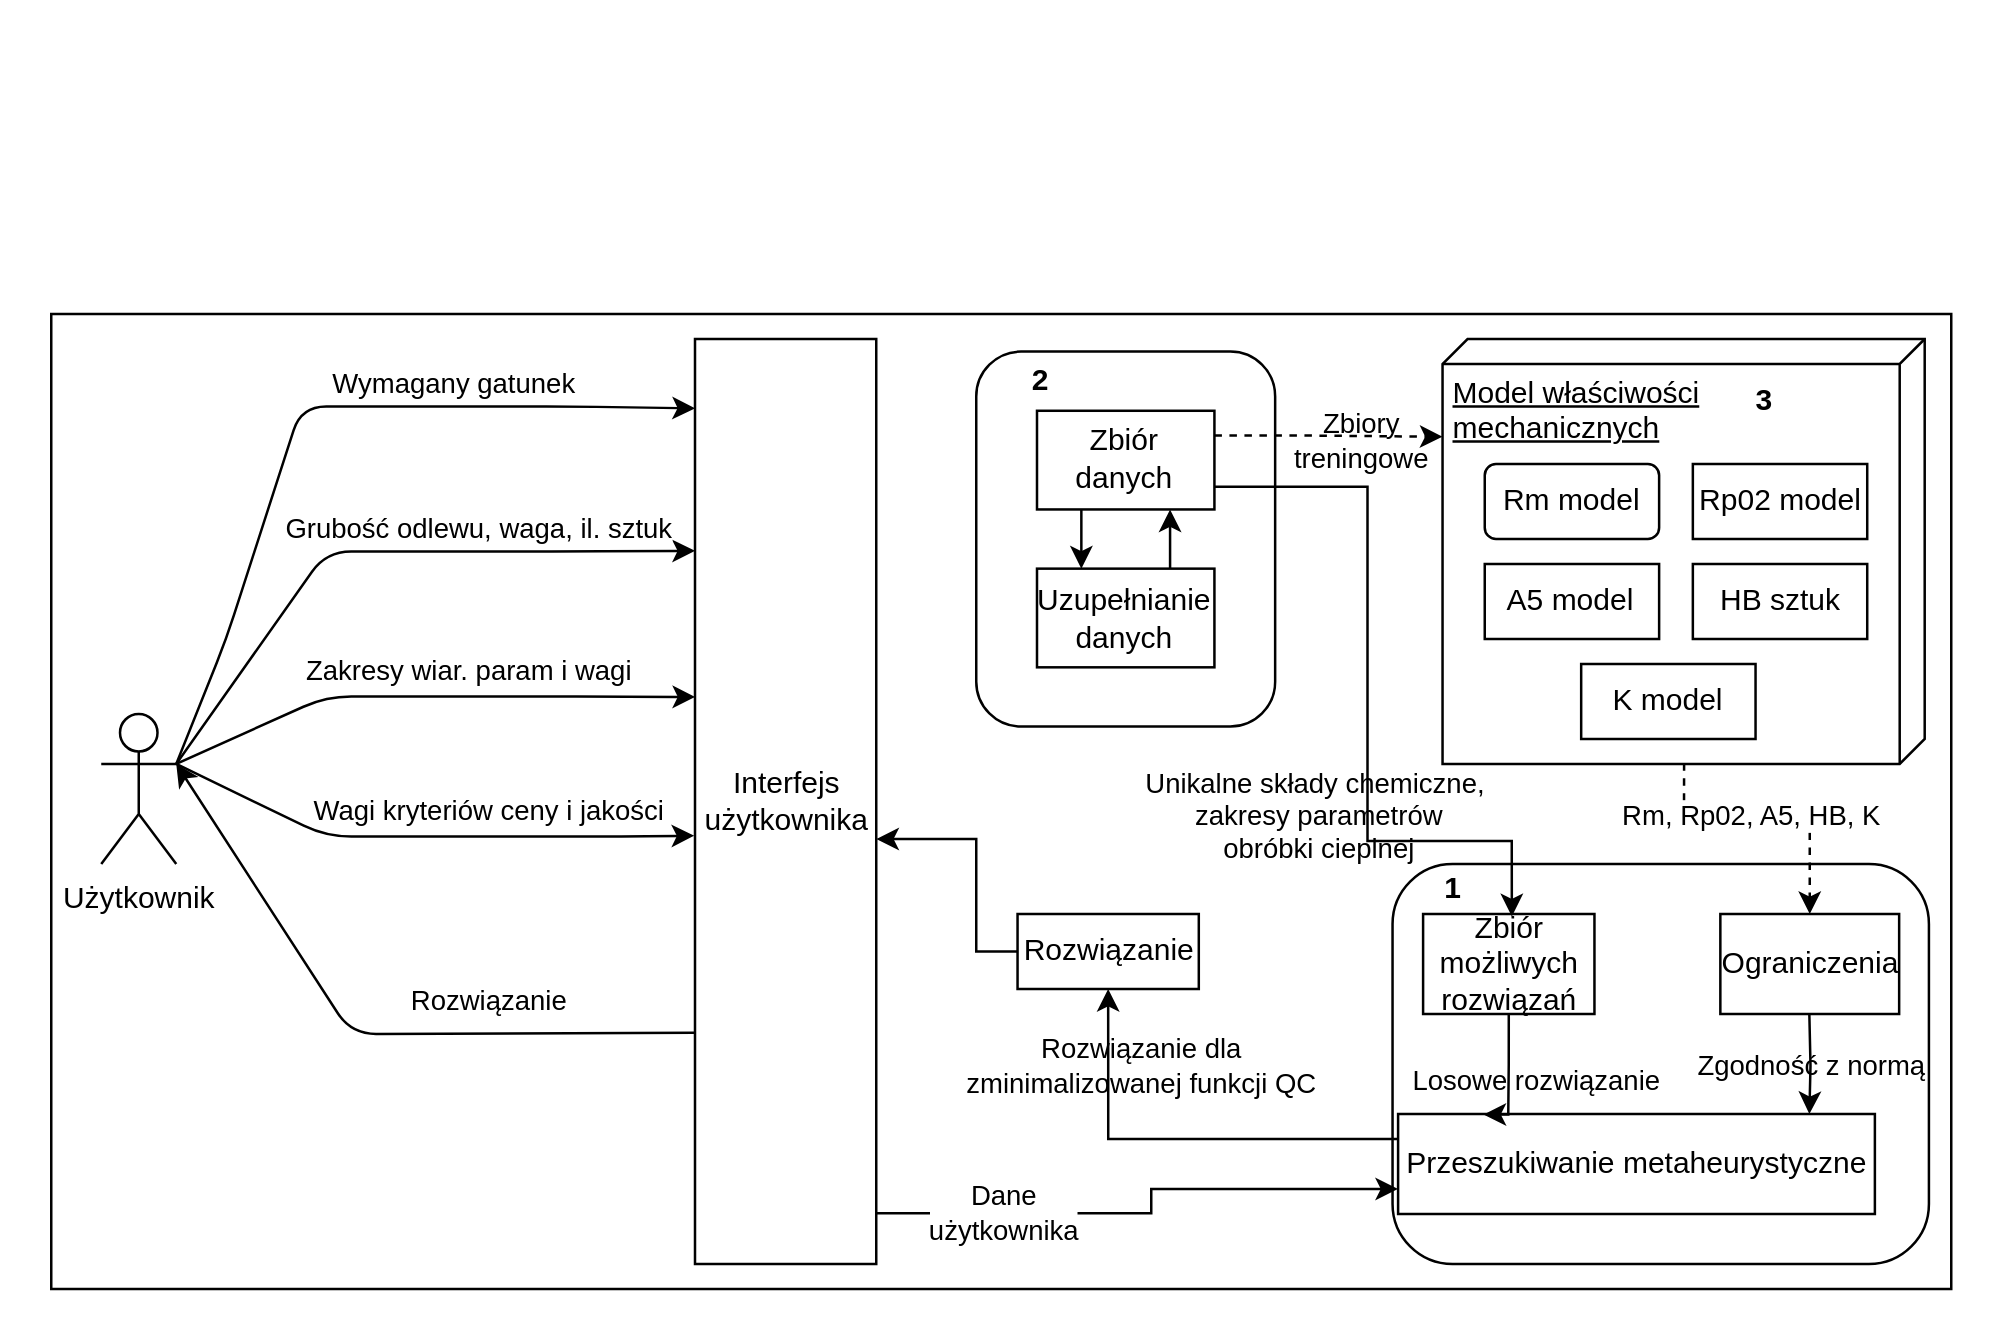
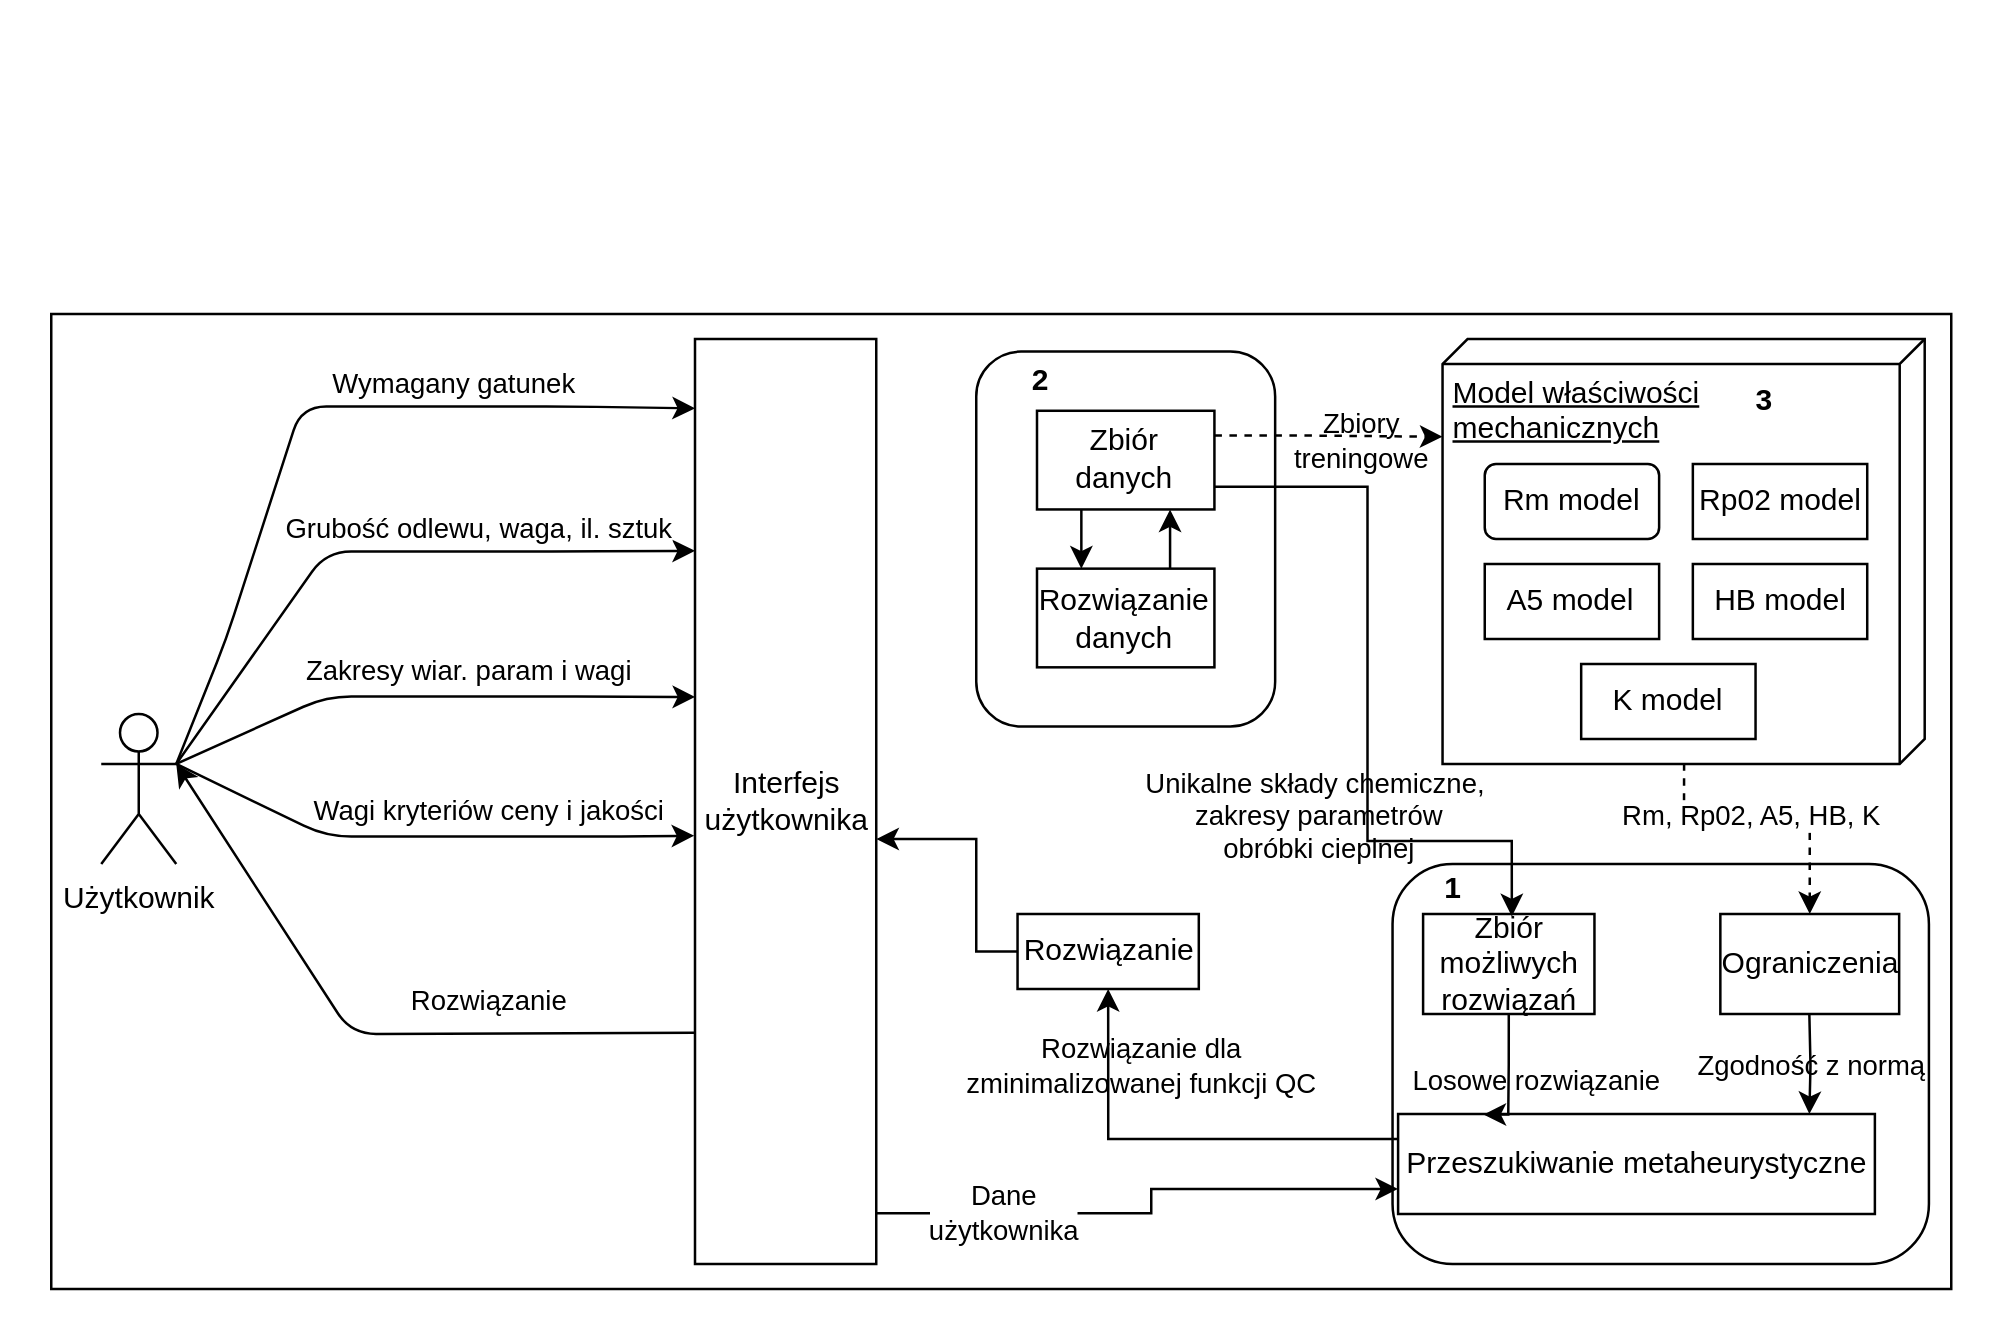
(1781, 601) -> (1781, 601)
(1125, 619) -> (1125, 619)
